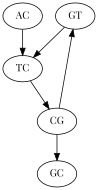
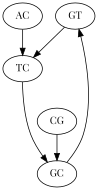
(65, 72) -> (88, 102)
(38, 92) -> (27, 121)
